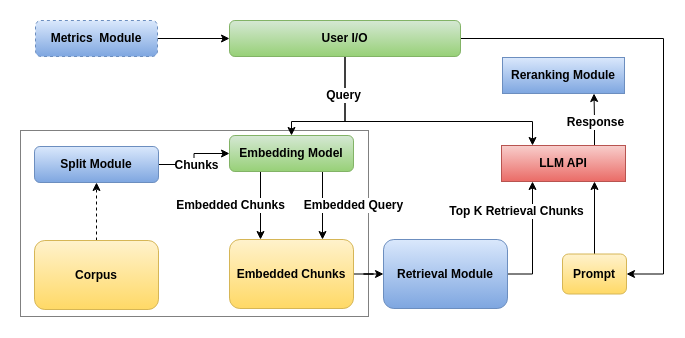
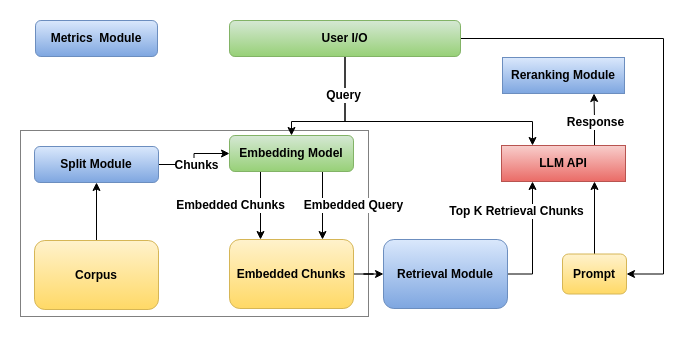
(97, 39) -> (97, 39)
(190, 39) -> none
(97, 215) -> (97, 215)
